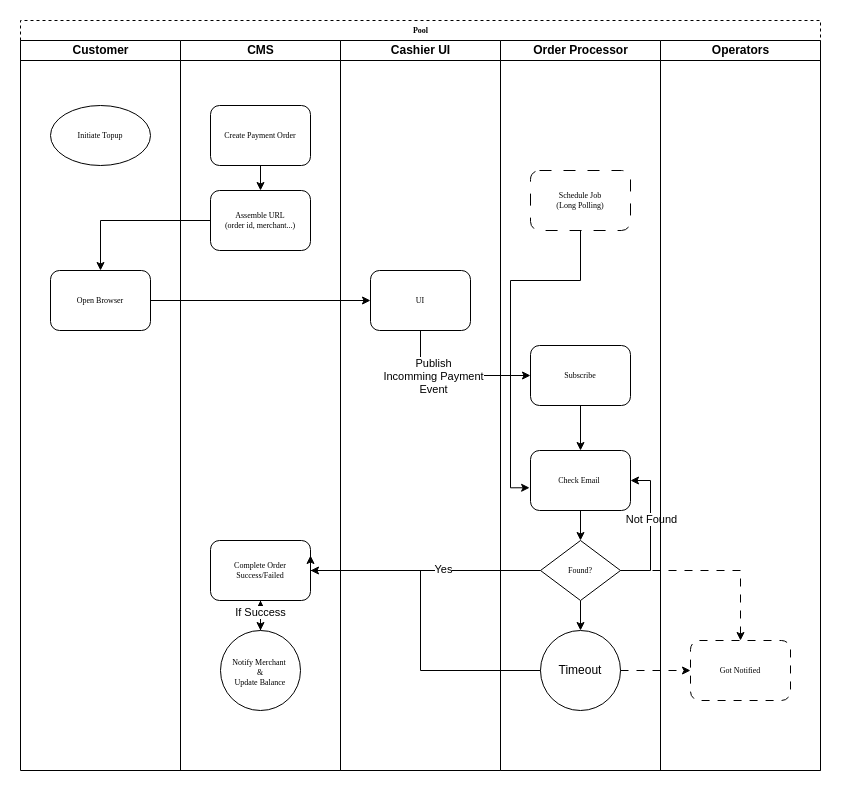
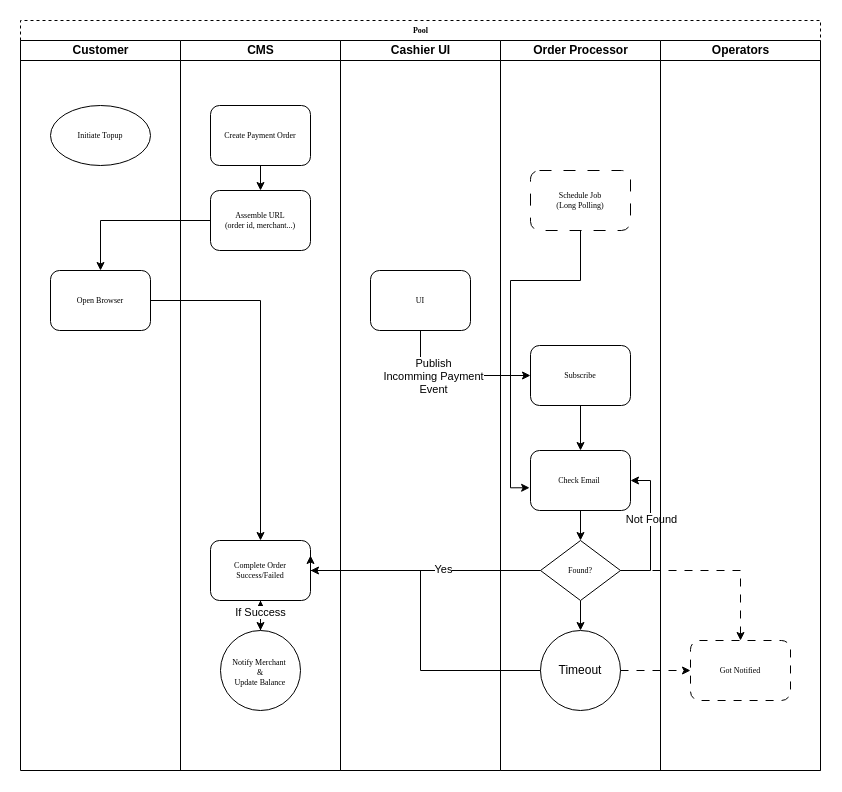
(311, 301) -> (261, 416)
